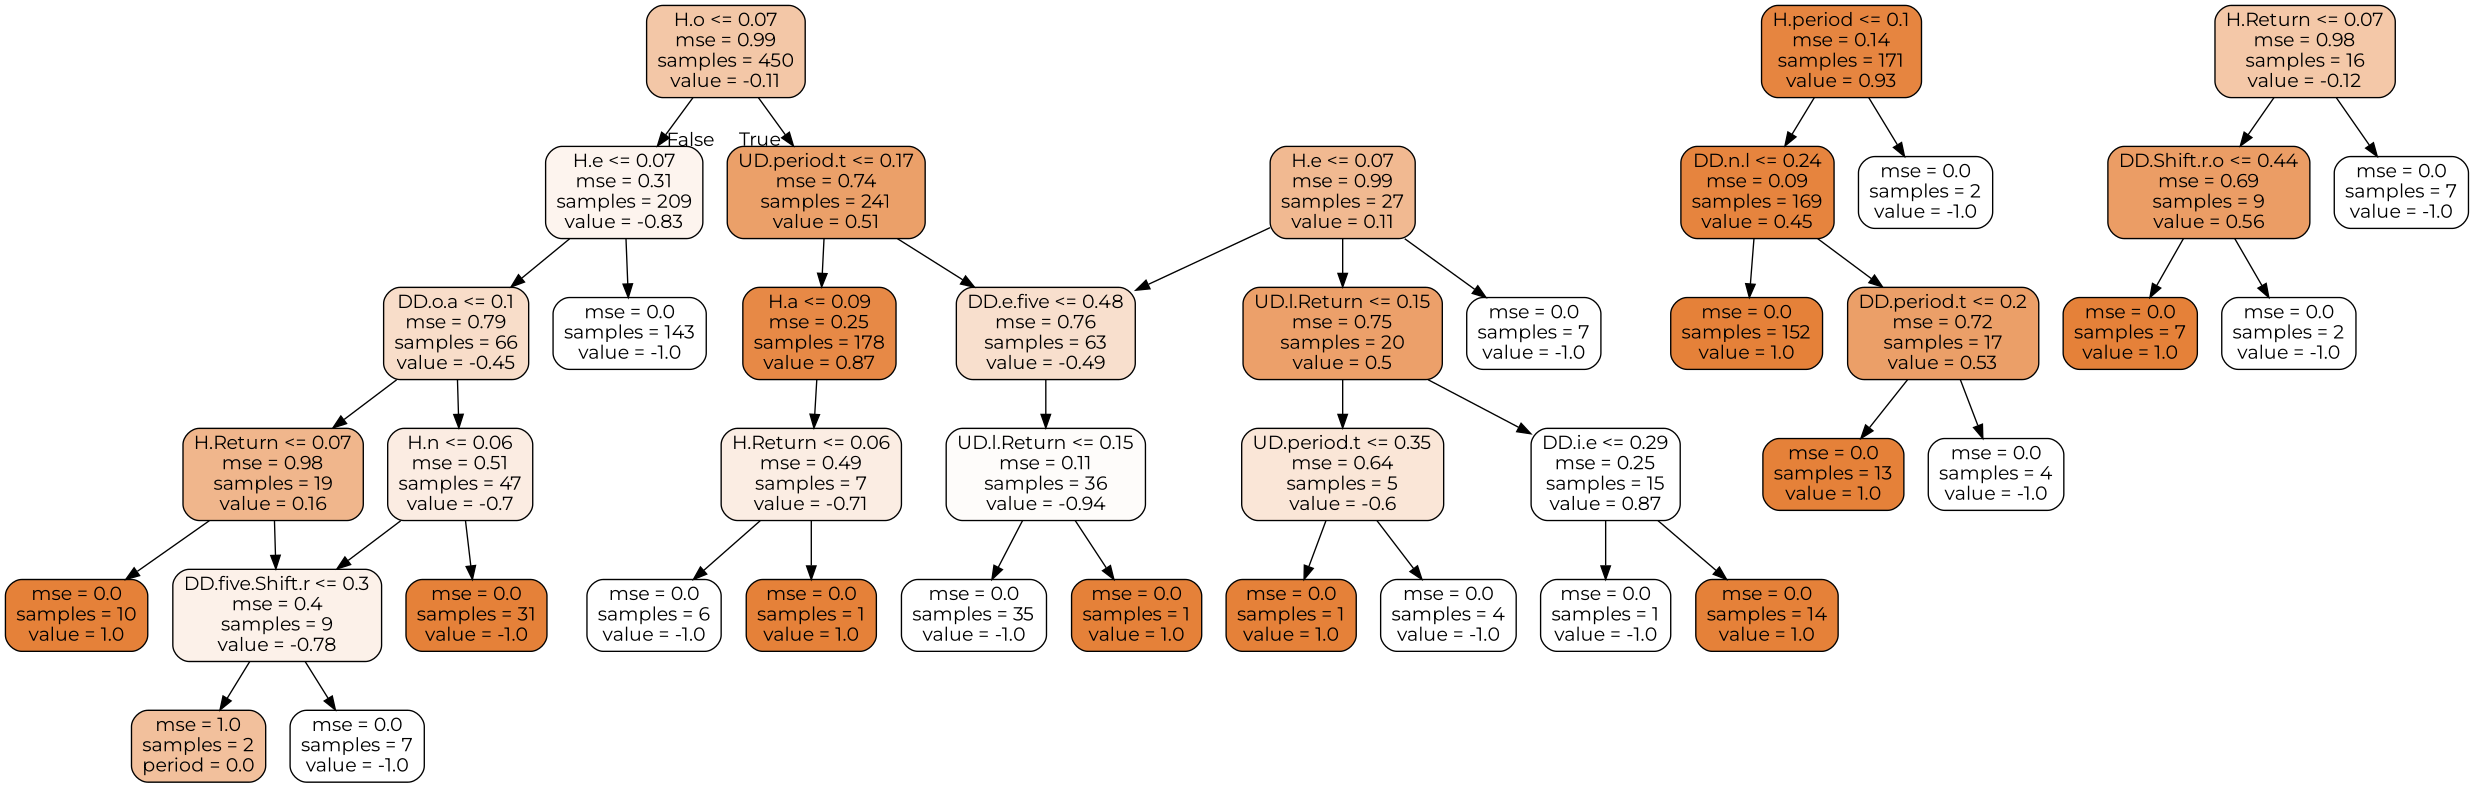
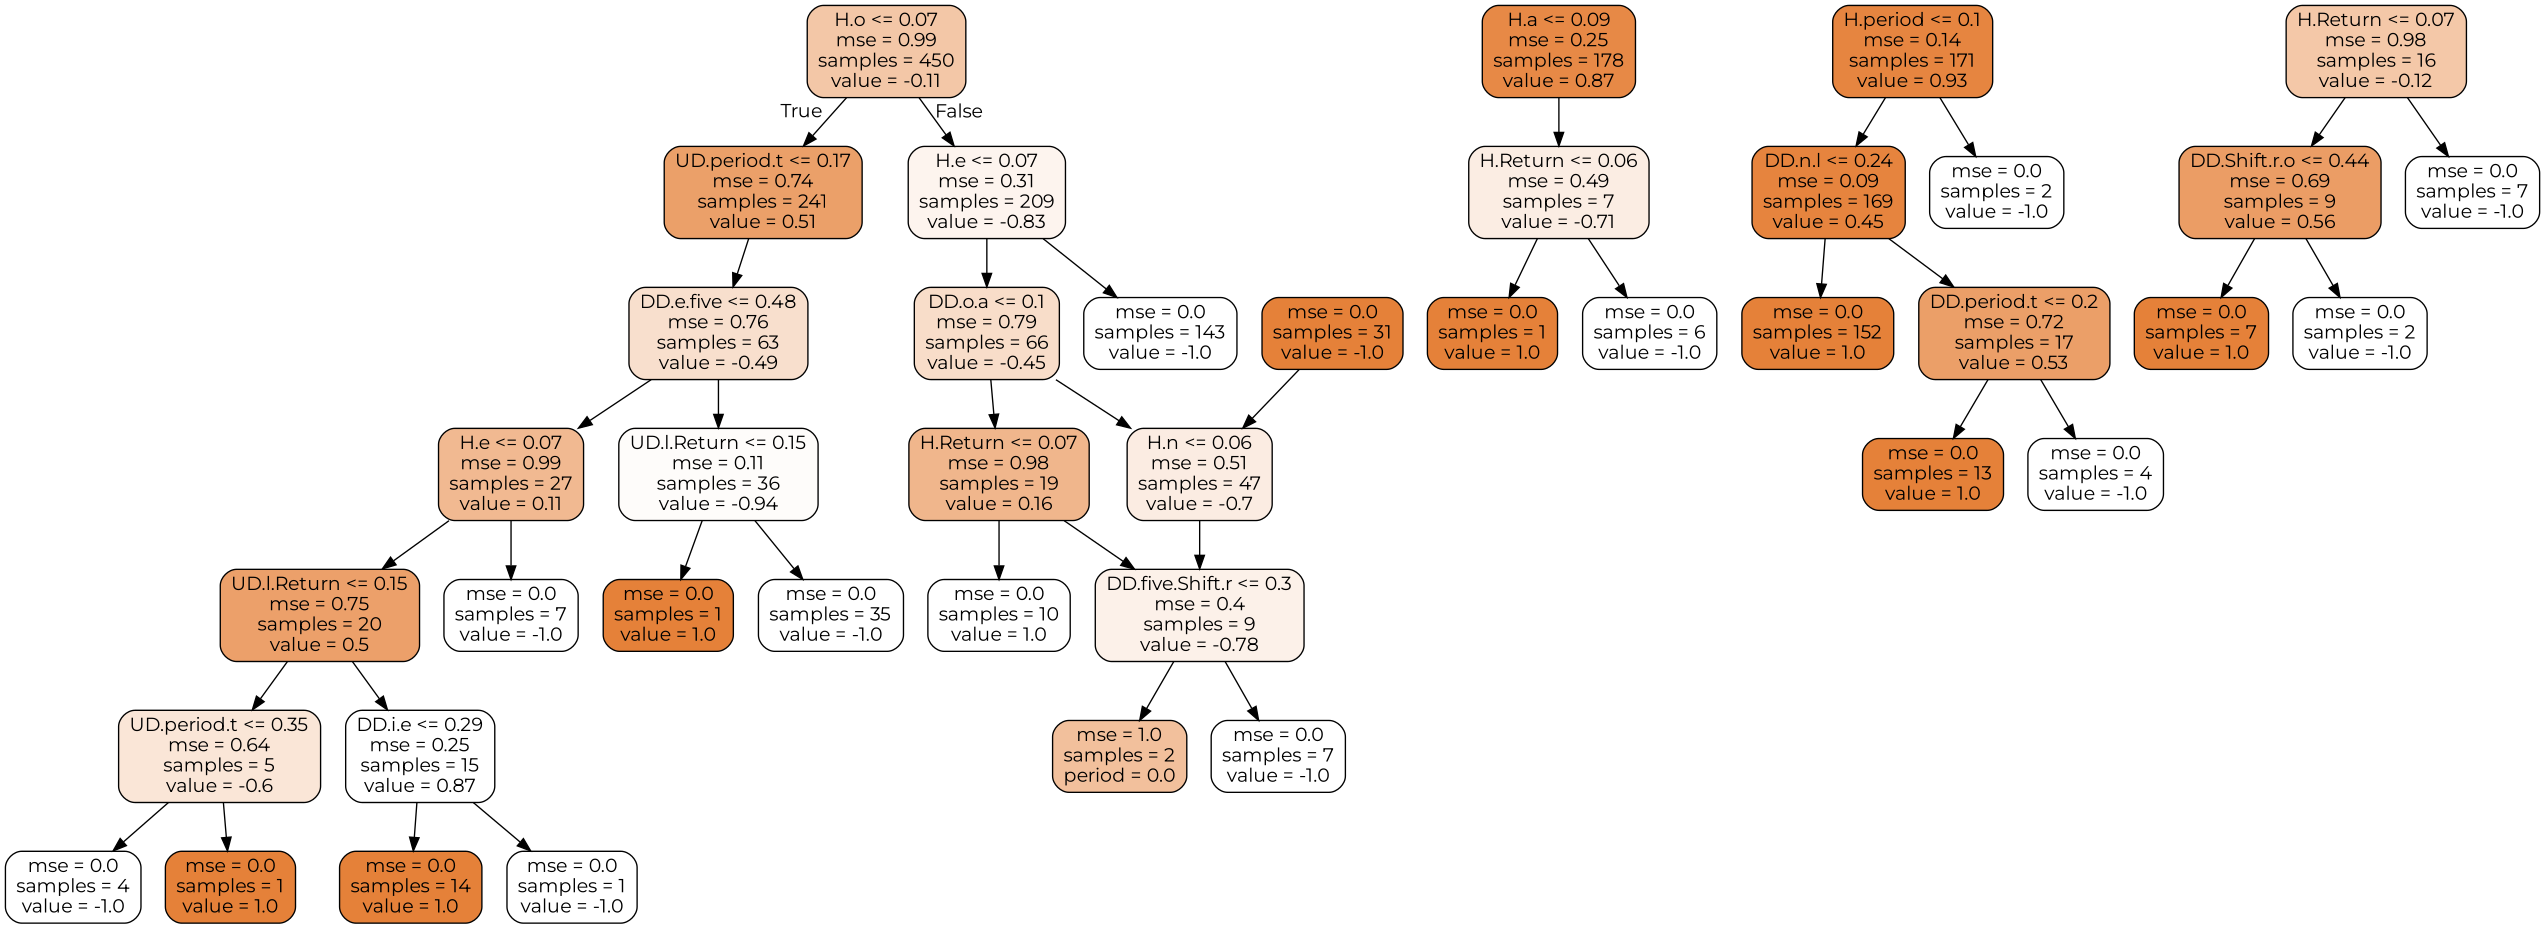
(823, 256) -> none
(1209, 256) -> (621, 400)
(468, 543) -> (1276, 394)
(77, 615) -> (999, 615)
